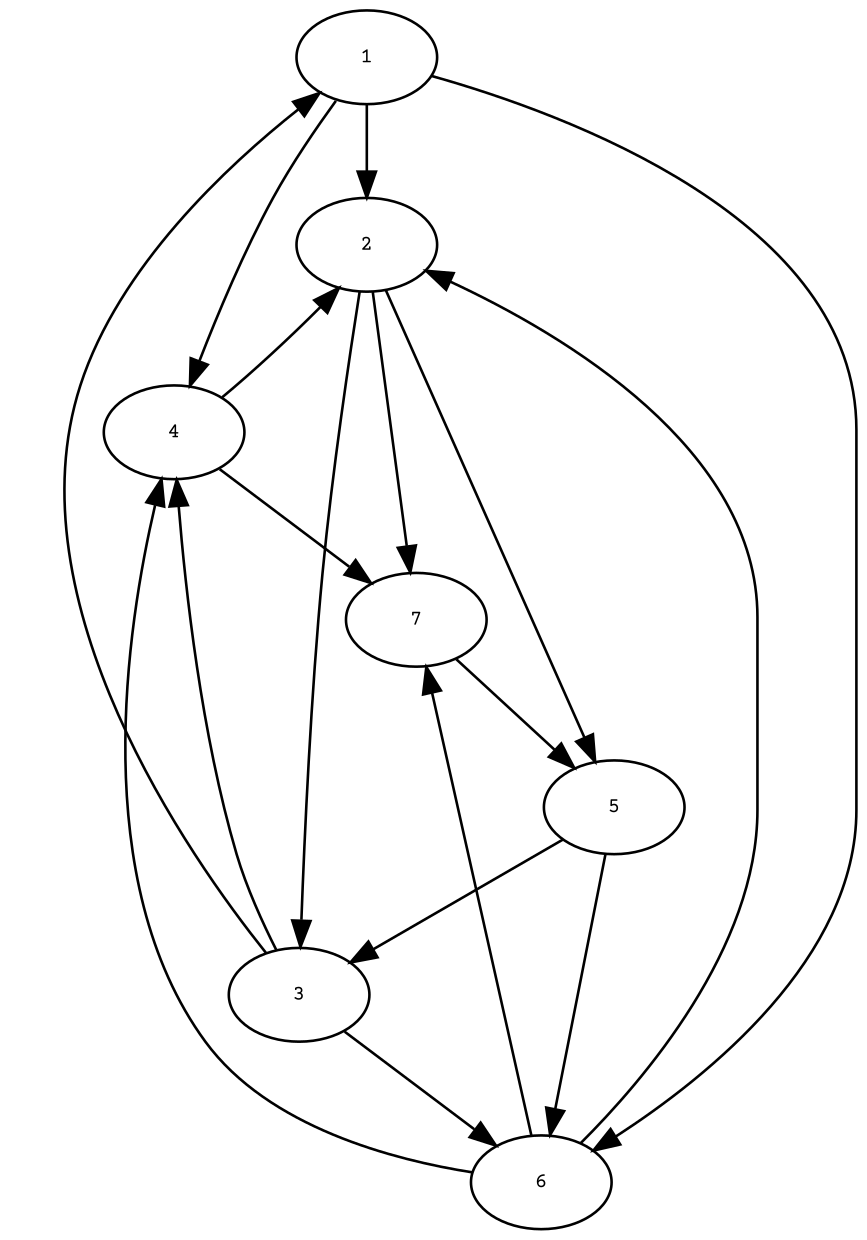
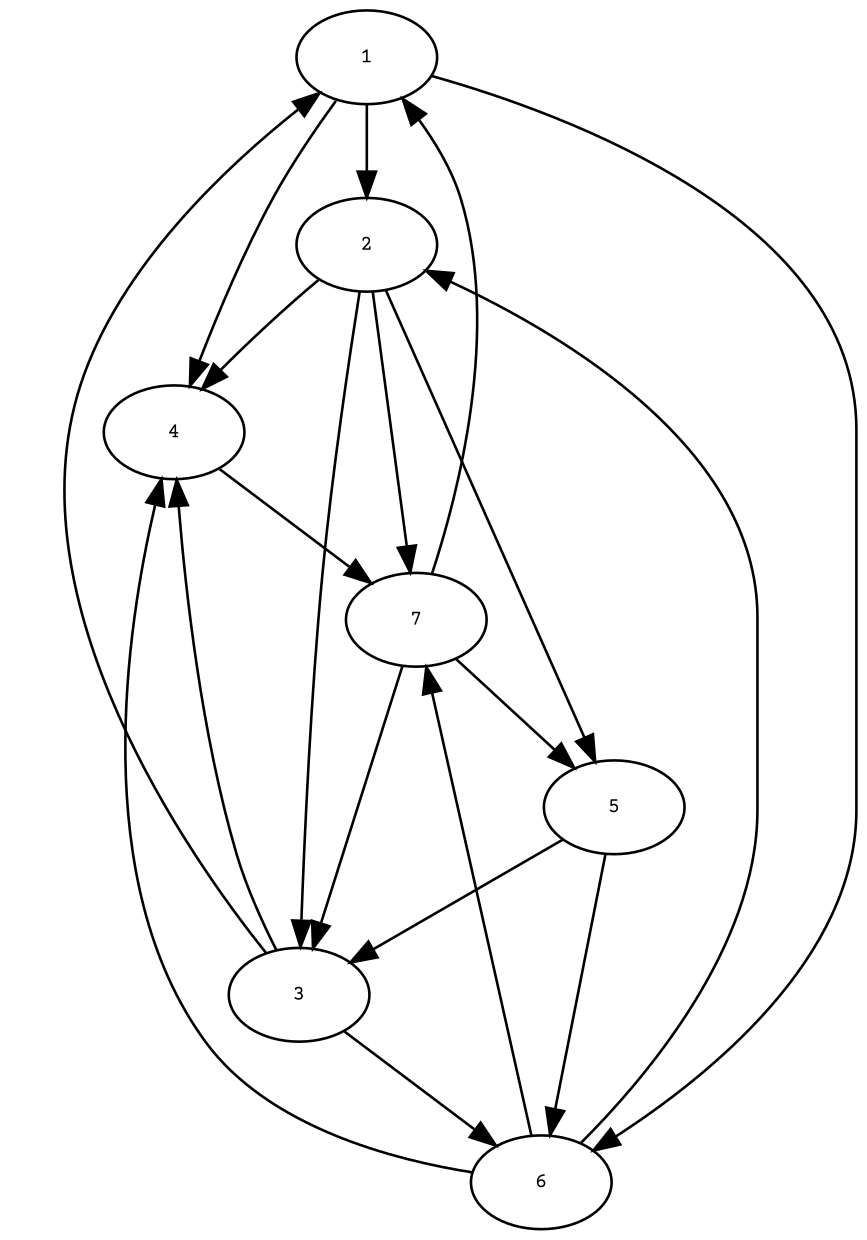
none -> (476, 343)
(272, 353) -> (268, 324)
none -> (362, 795)
